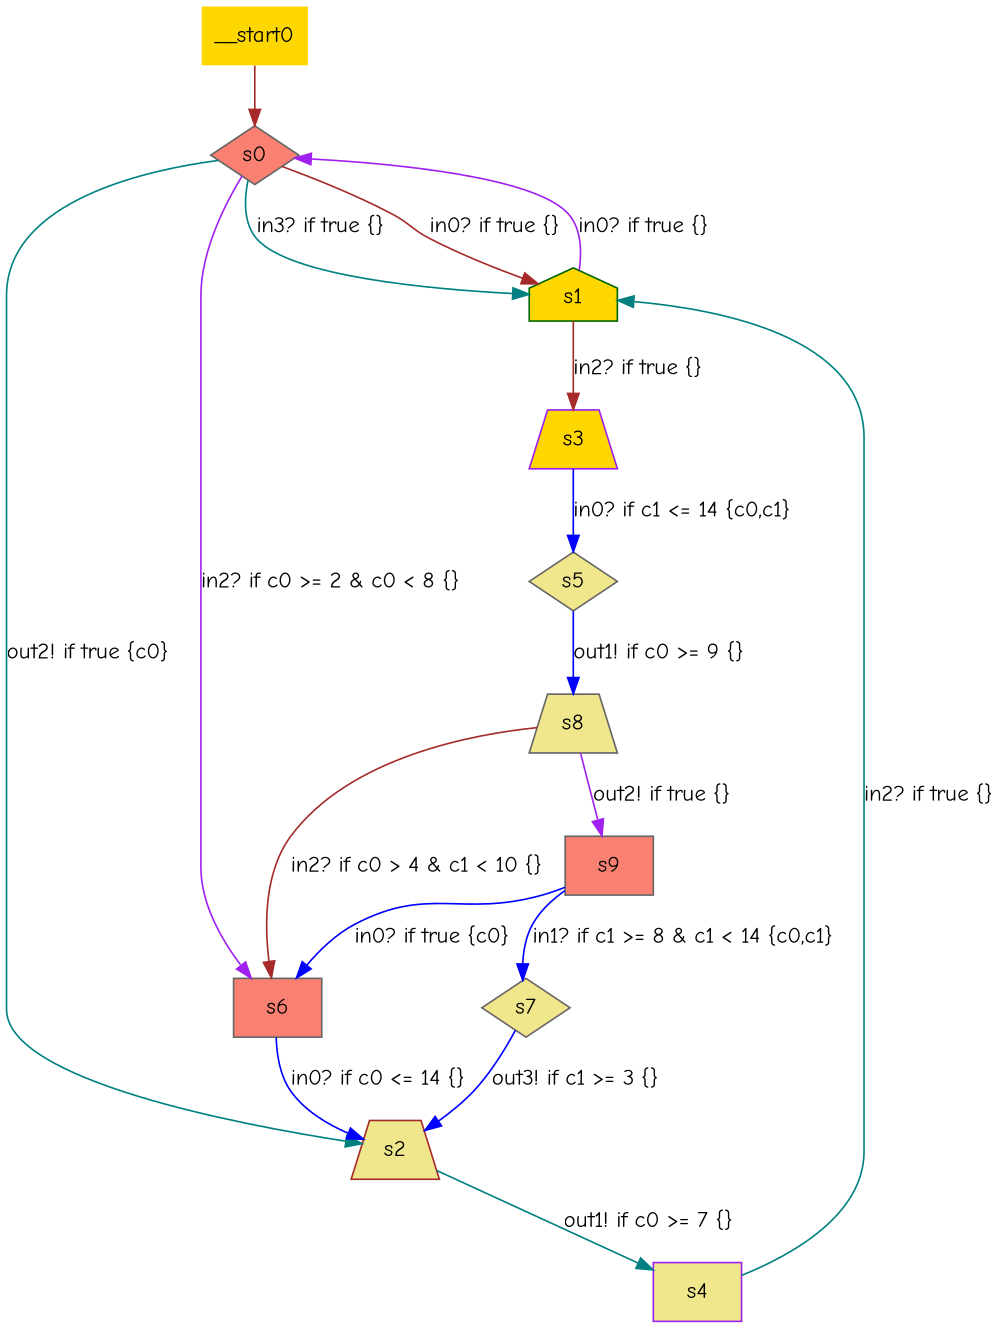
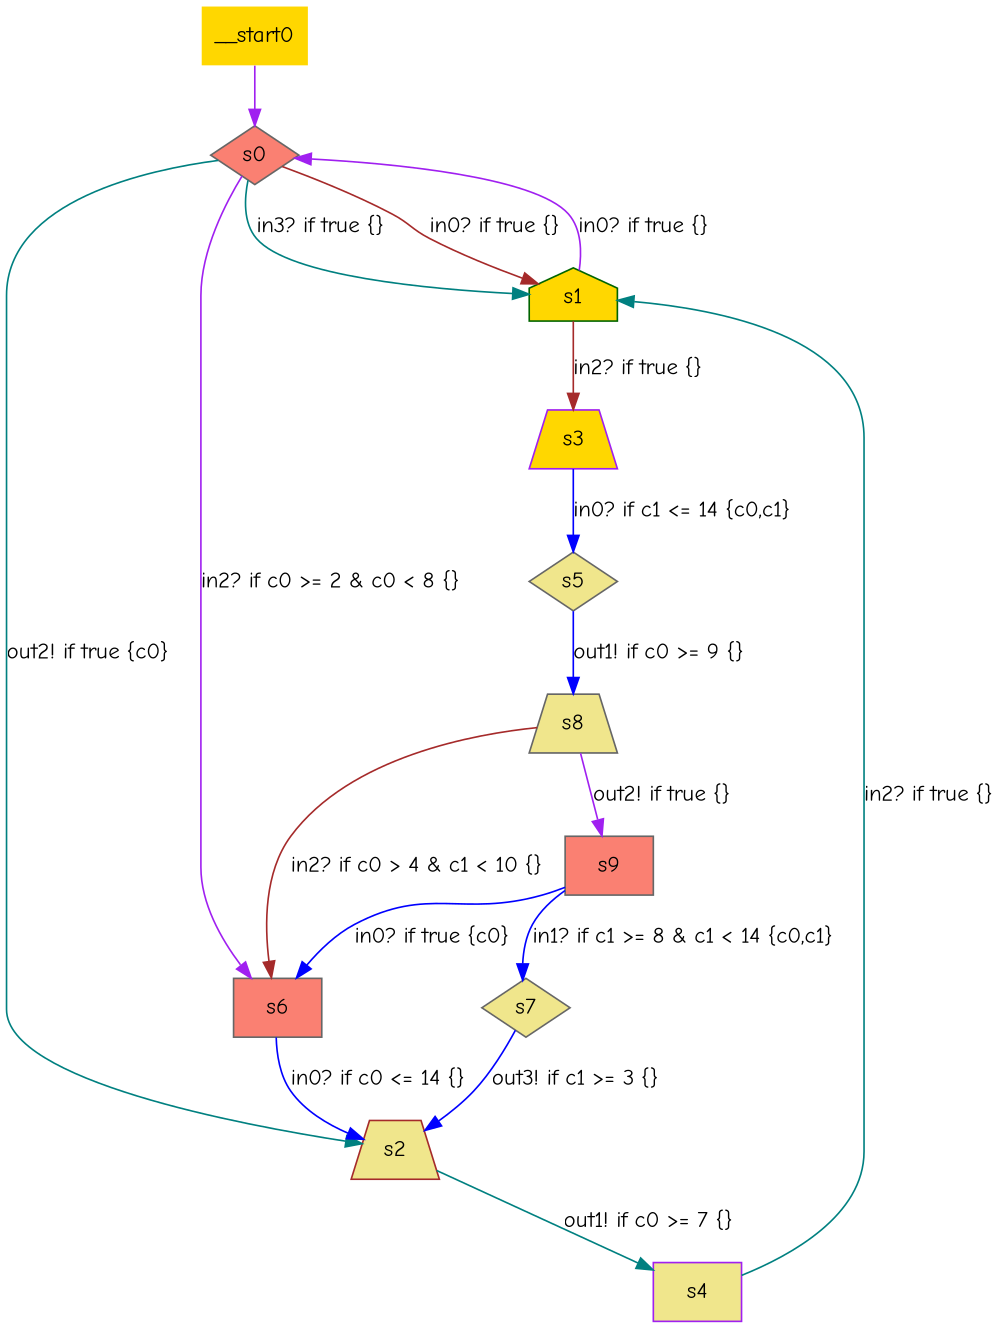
(255, 87) -> (255, 87)
